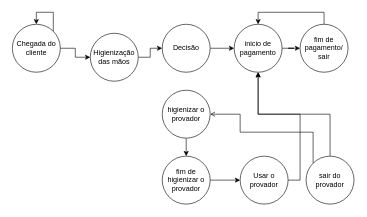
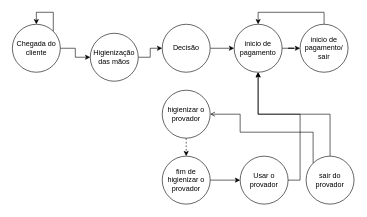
(324, 48) -> (324, 48)
(186, 145) -> (186, 145)
